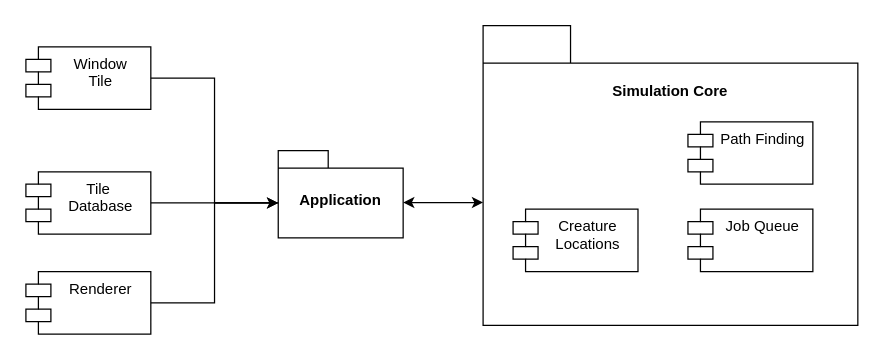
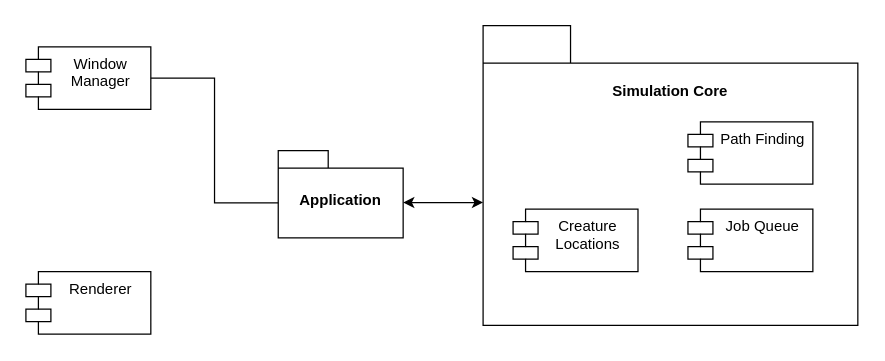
(101, 74) -> (101, 74)
(88, 203) -> none
(181, 203) -> none
(214, 286) -> none
